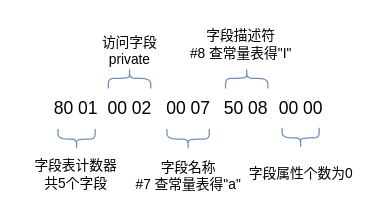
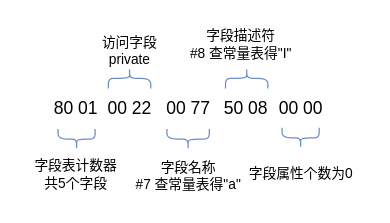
(130, 108) -> (130, 108)
(189, 108) -> (189, 108)
